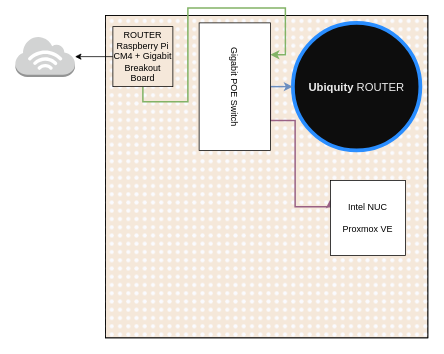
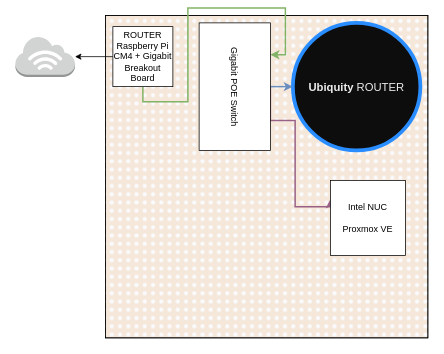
(143, 57) -> (143, 57)
